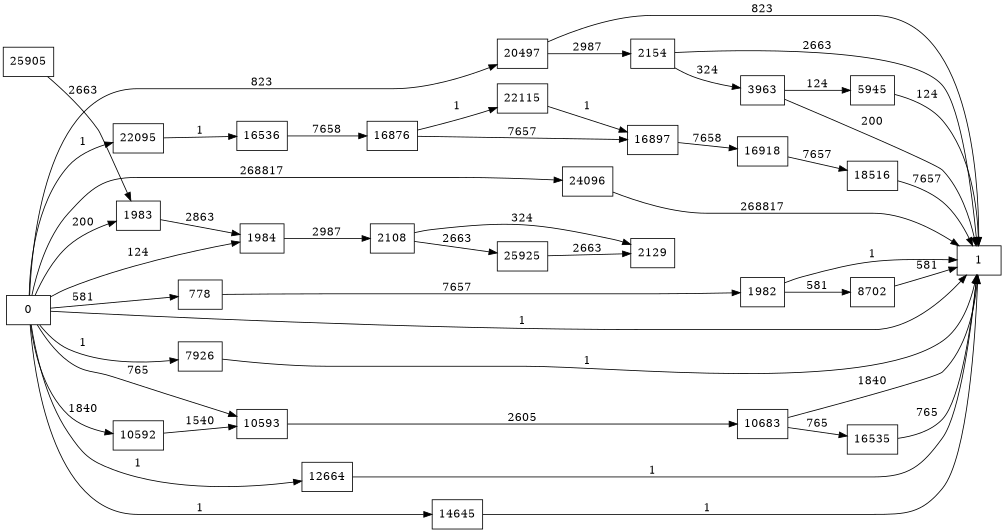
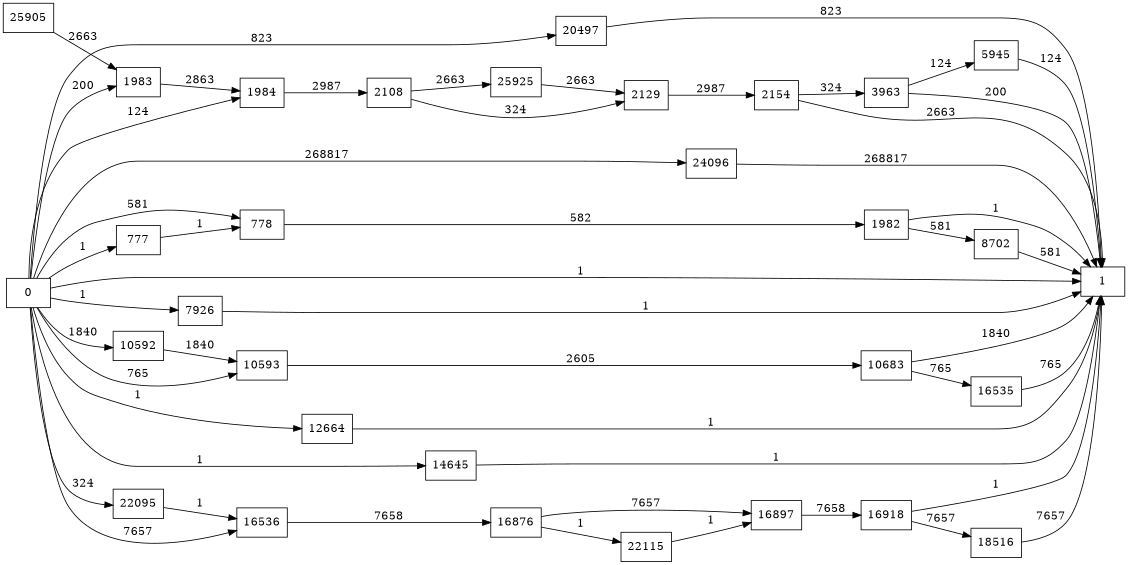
(585, 54) -> (707, 95)
(83, 142) -> (83, 484)
none -> (138, 240)
(457, 288) -> (581, 219)
(200, 421) -> (200, 345)
none -> (1071, 468)
none -> (62, 493)
